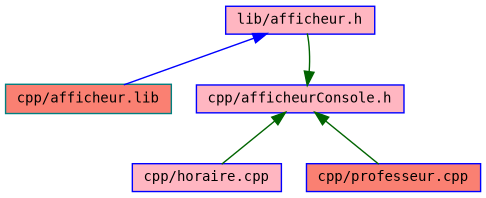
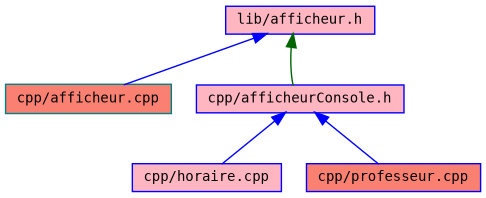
(309, 52) -> (291, 67)
(88, 99) -> (88, 99)
(248, 143) -> (248, 143)
(352, 143) -> (352, 143)
